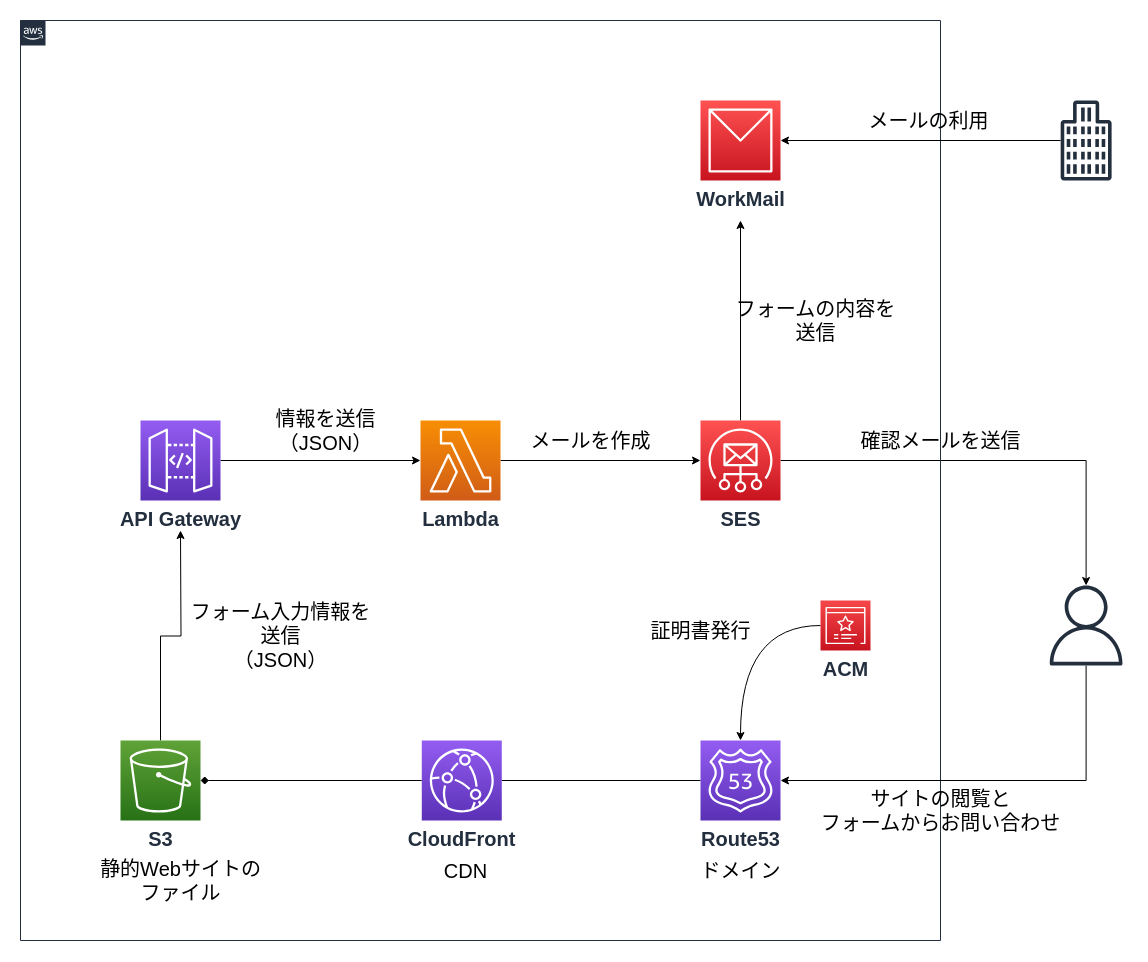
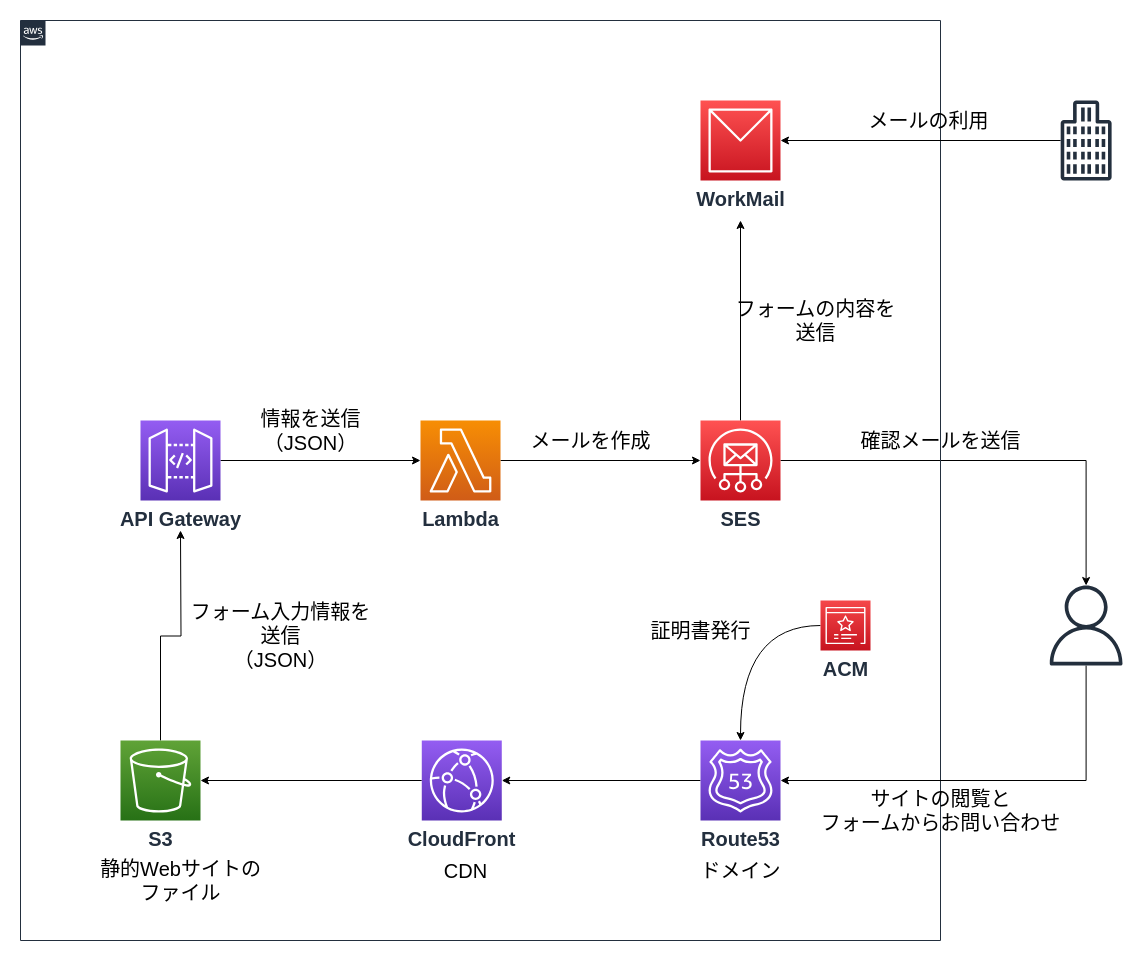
(326, 431) -> (311, 431)
(209, 781) -> (208, 781)
(507, 781) -> (510, 781)
